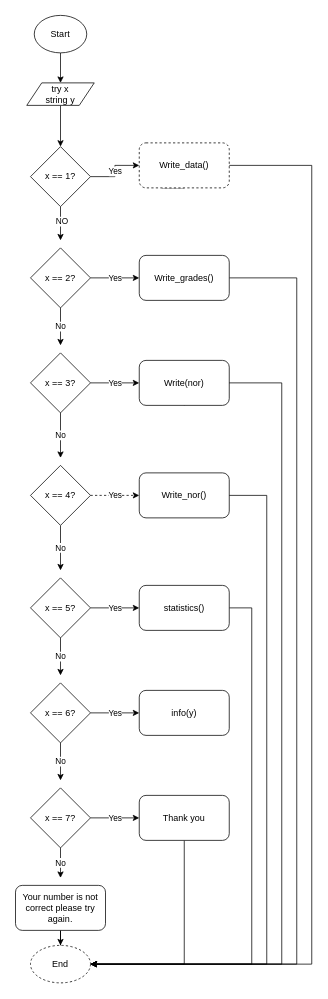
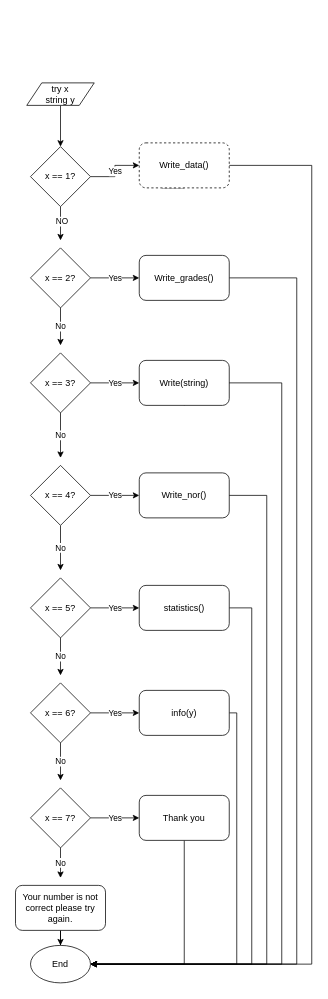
(60, 34) -> none
(60, 65) -> none
(184, 383) -> (184, 383)
(100, 495) -> (100, 495)
none -> (237, 834)
(60, 964) -> (60, 964)
